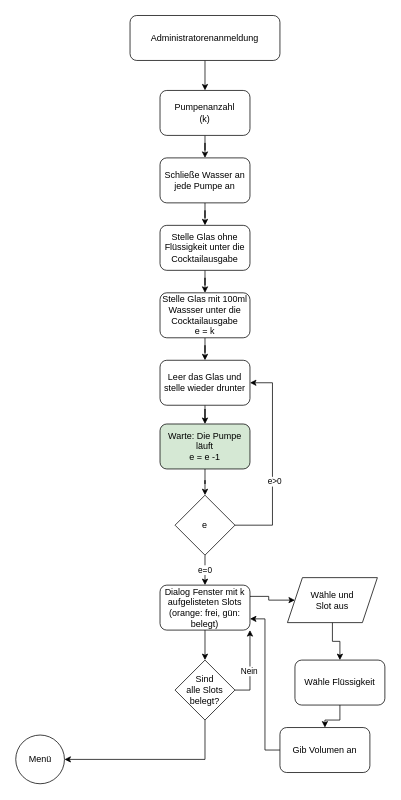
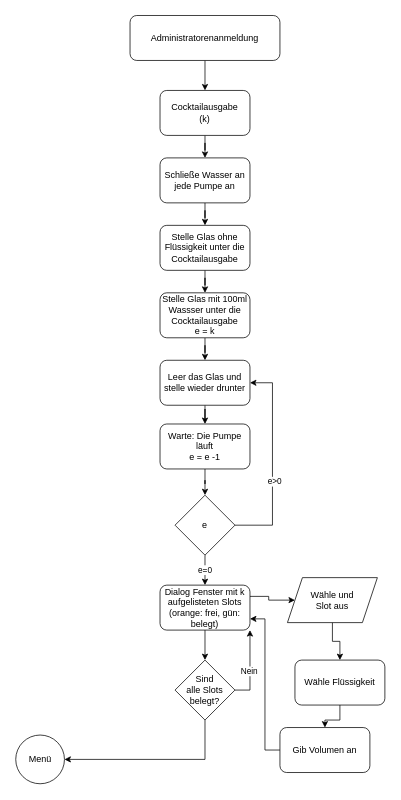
(205, 113) -> (205, 113)
(205, 447) -> (205, 447)
